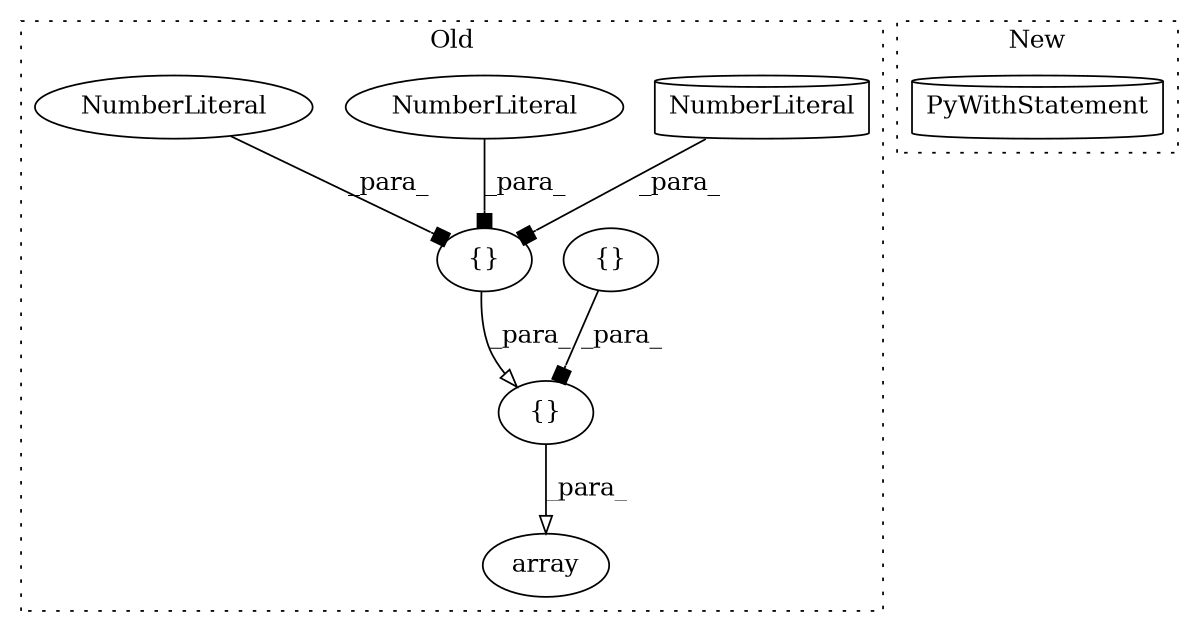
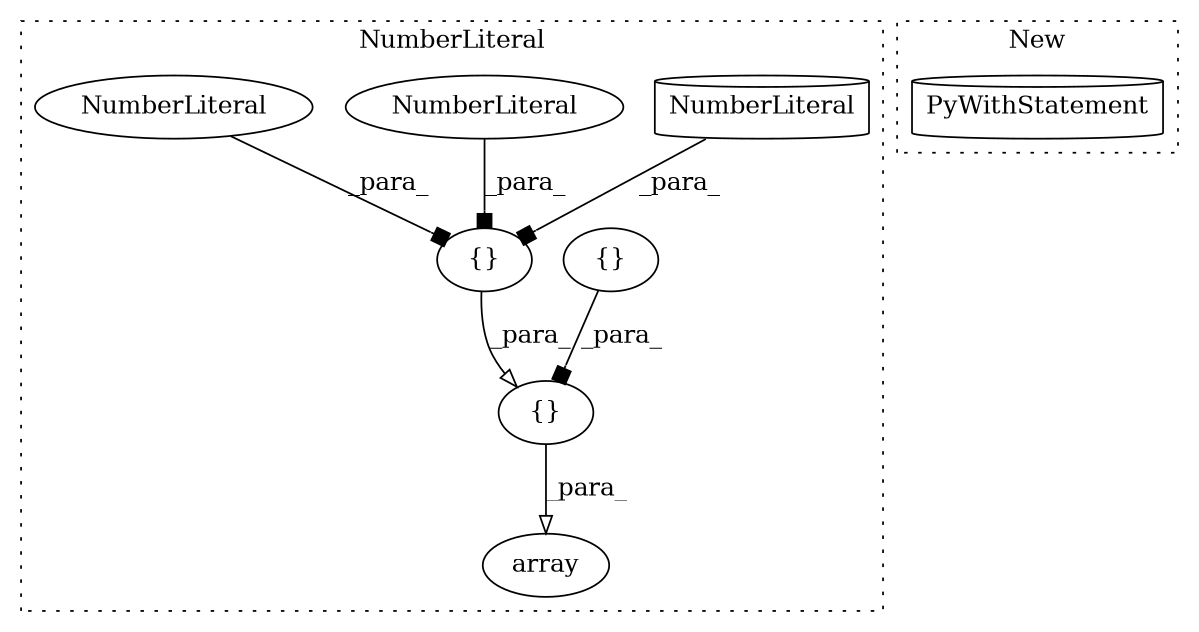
(452, 41) -> (452, 41)
